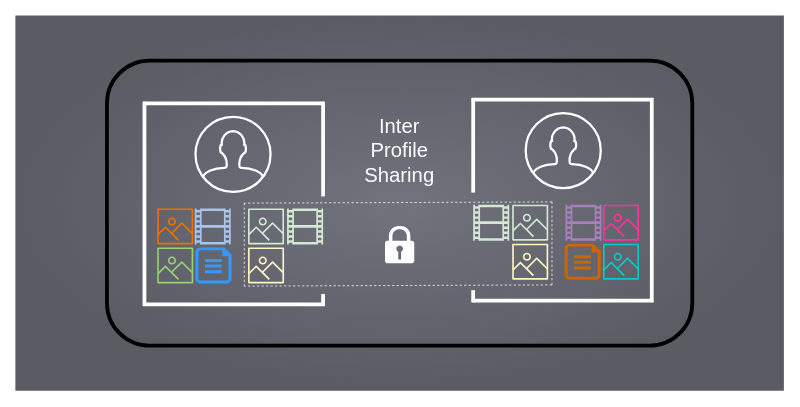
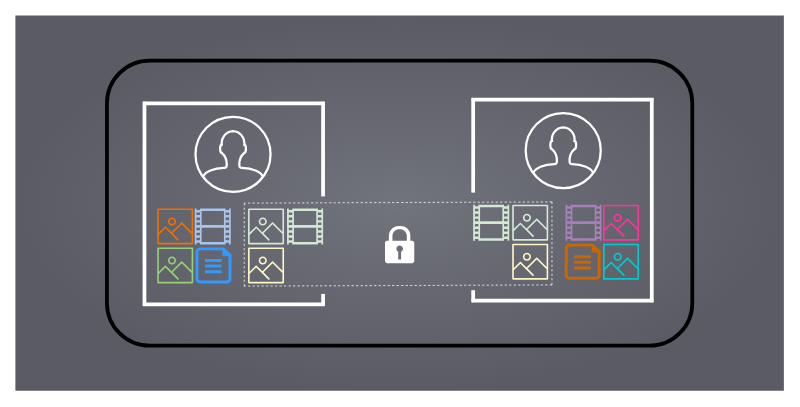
(399, 150) -> none
